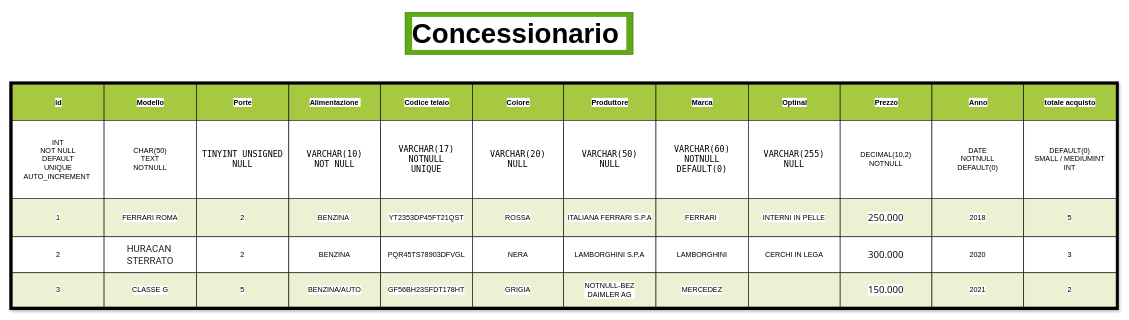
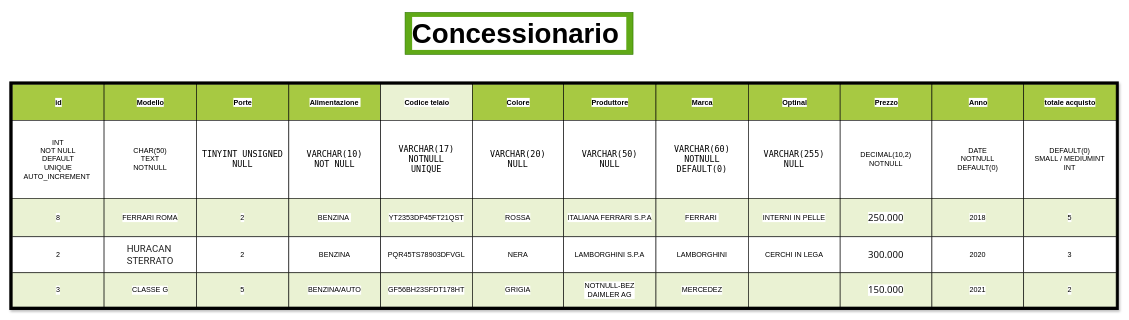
(427, 102) -> (427, 102)
(58, 218) -> (58, 218)
